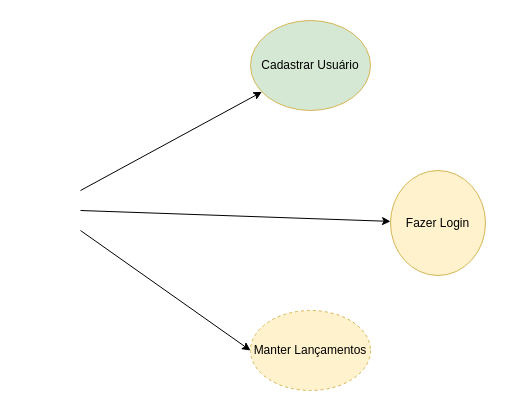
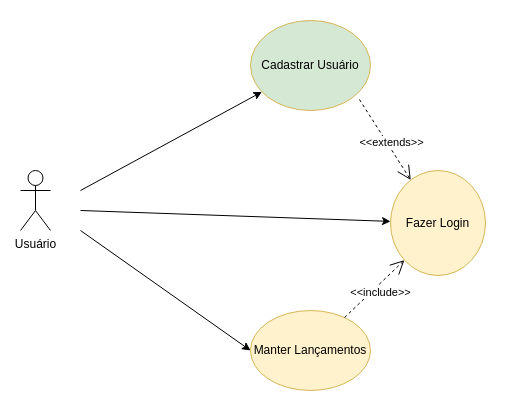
none -> (384, 138)
none -> (36, 201)
none -> (374, 290)
(311, 351) -> (311, 351)
